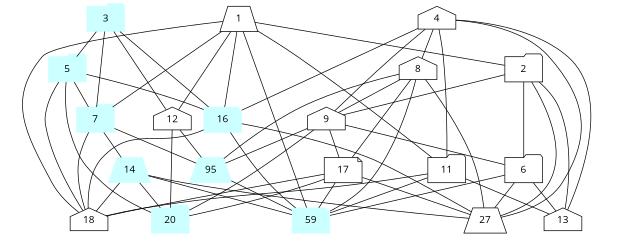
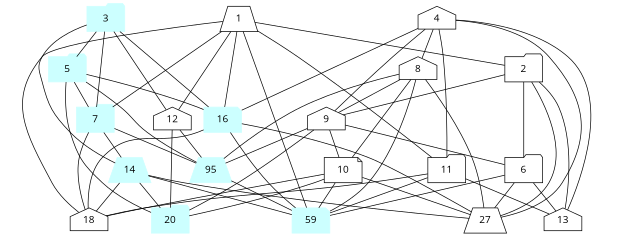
none -> (47, 97)
(52, 148) -> (139, 125)
(343, 170) -> (343, 170)
